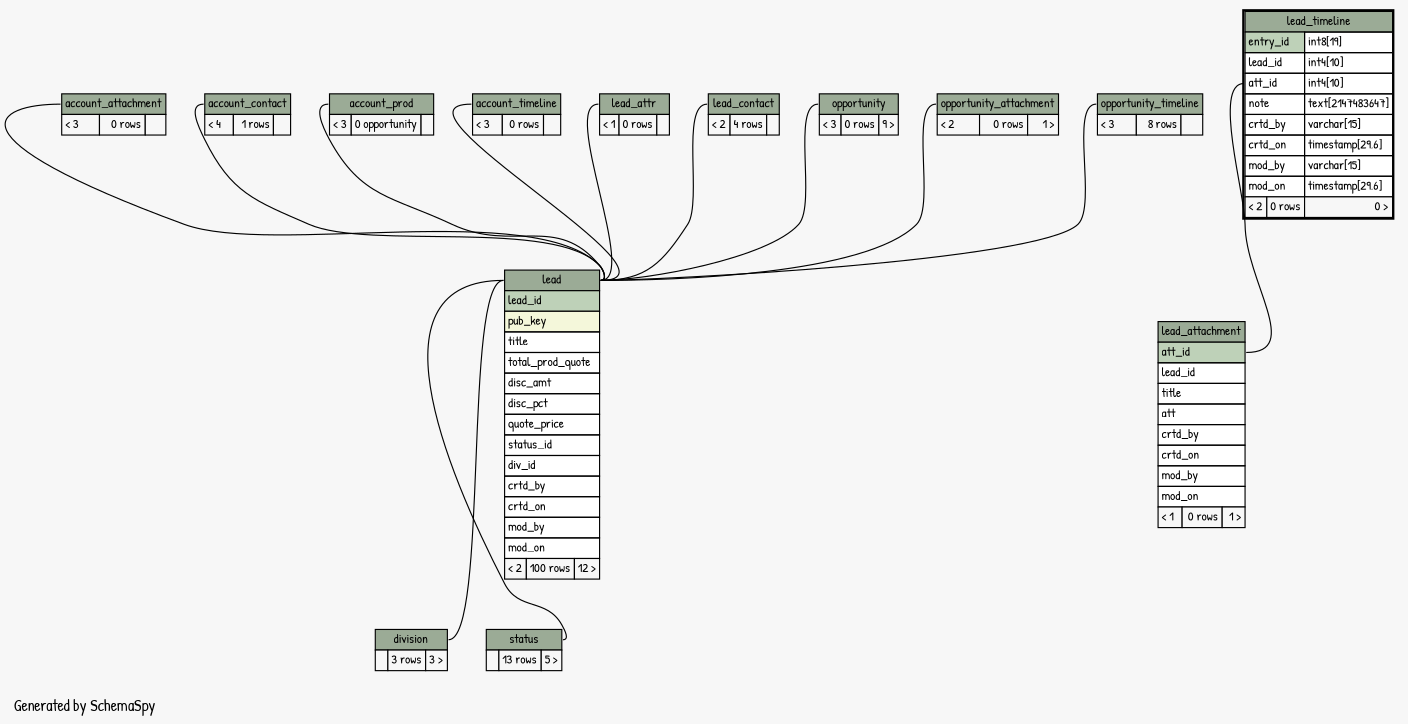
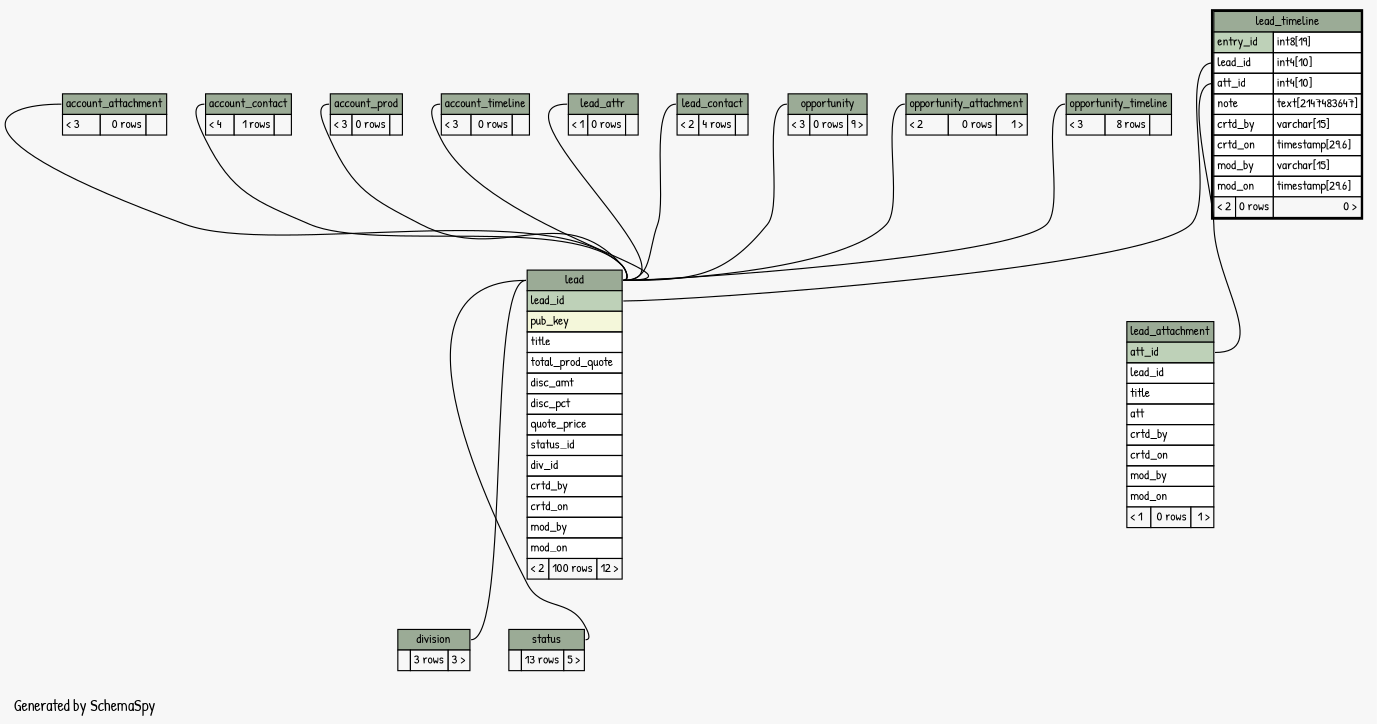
(386, 124) -> (371, 124)
none -> (994, 270)
